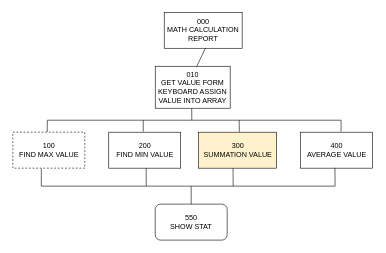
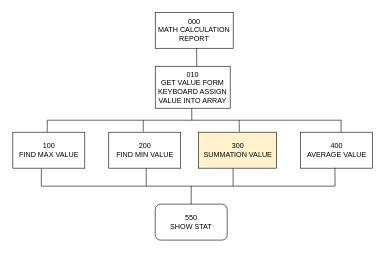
(203, 30) -> (194, 30)
(49, 150) -> (49, 150)
